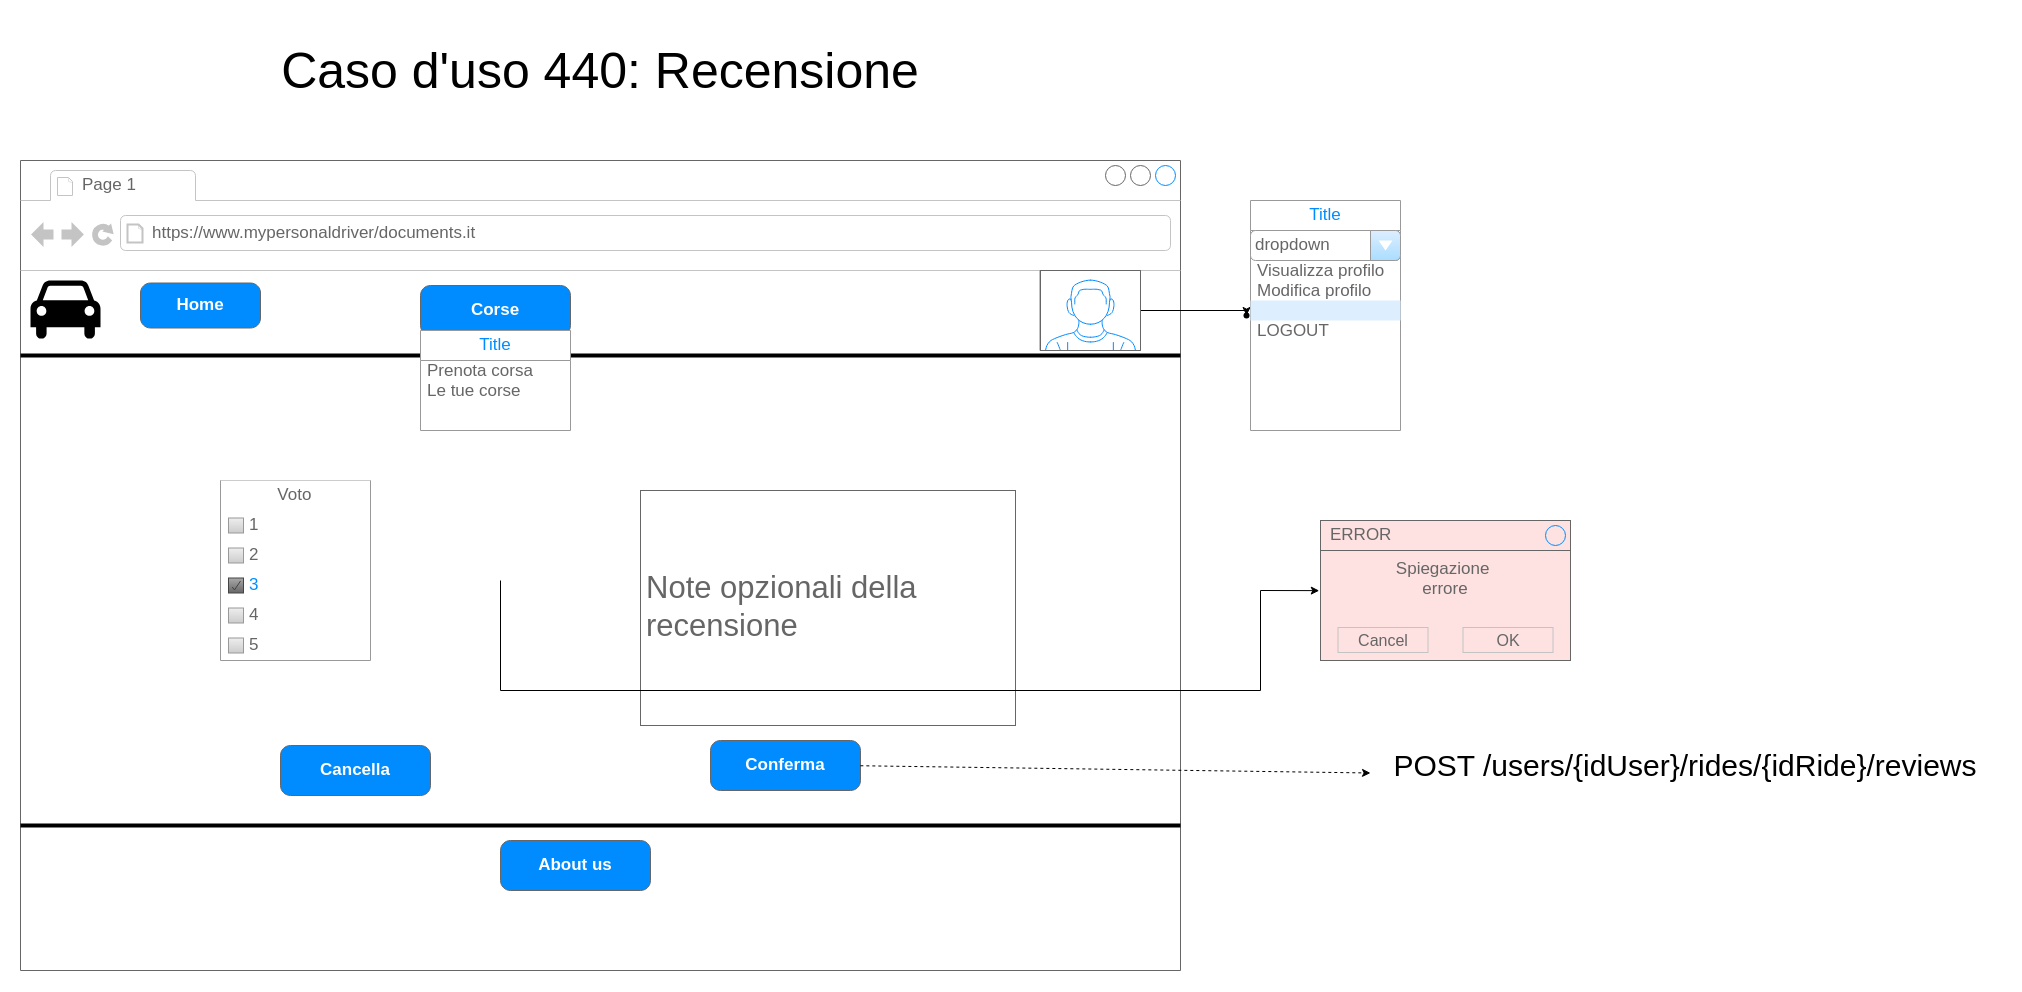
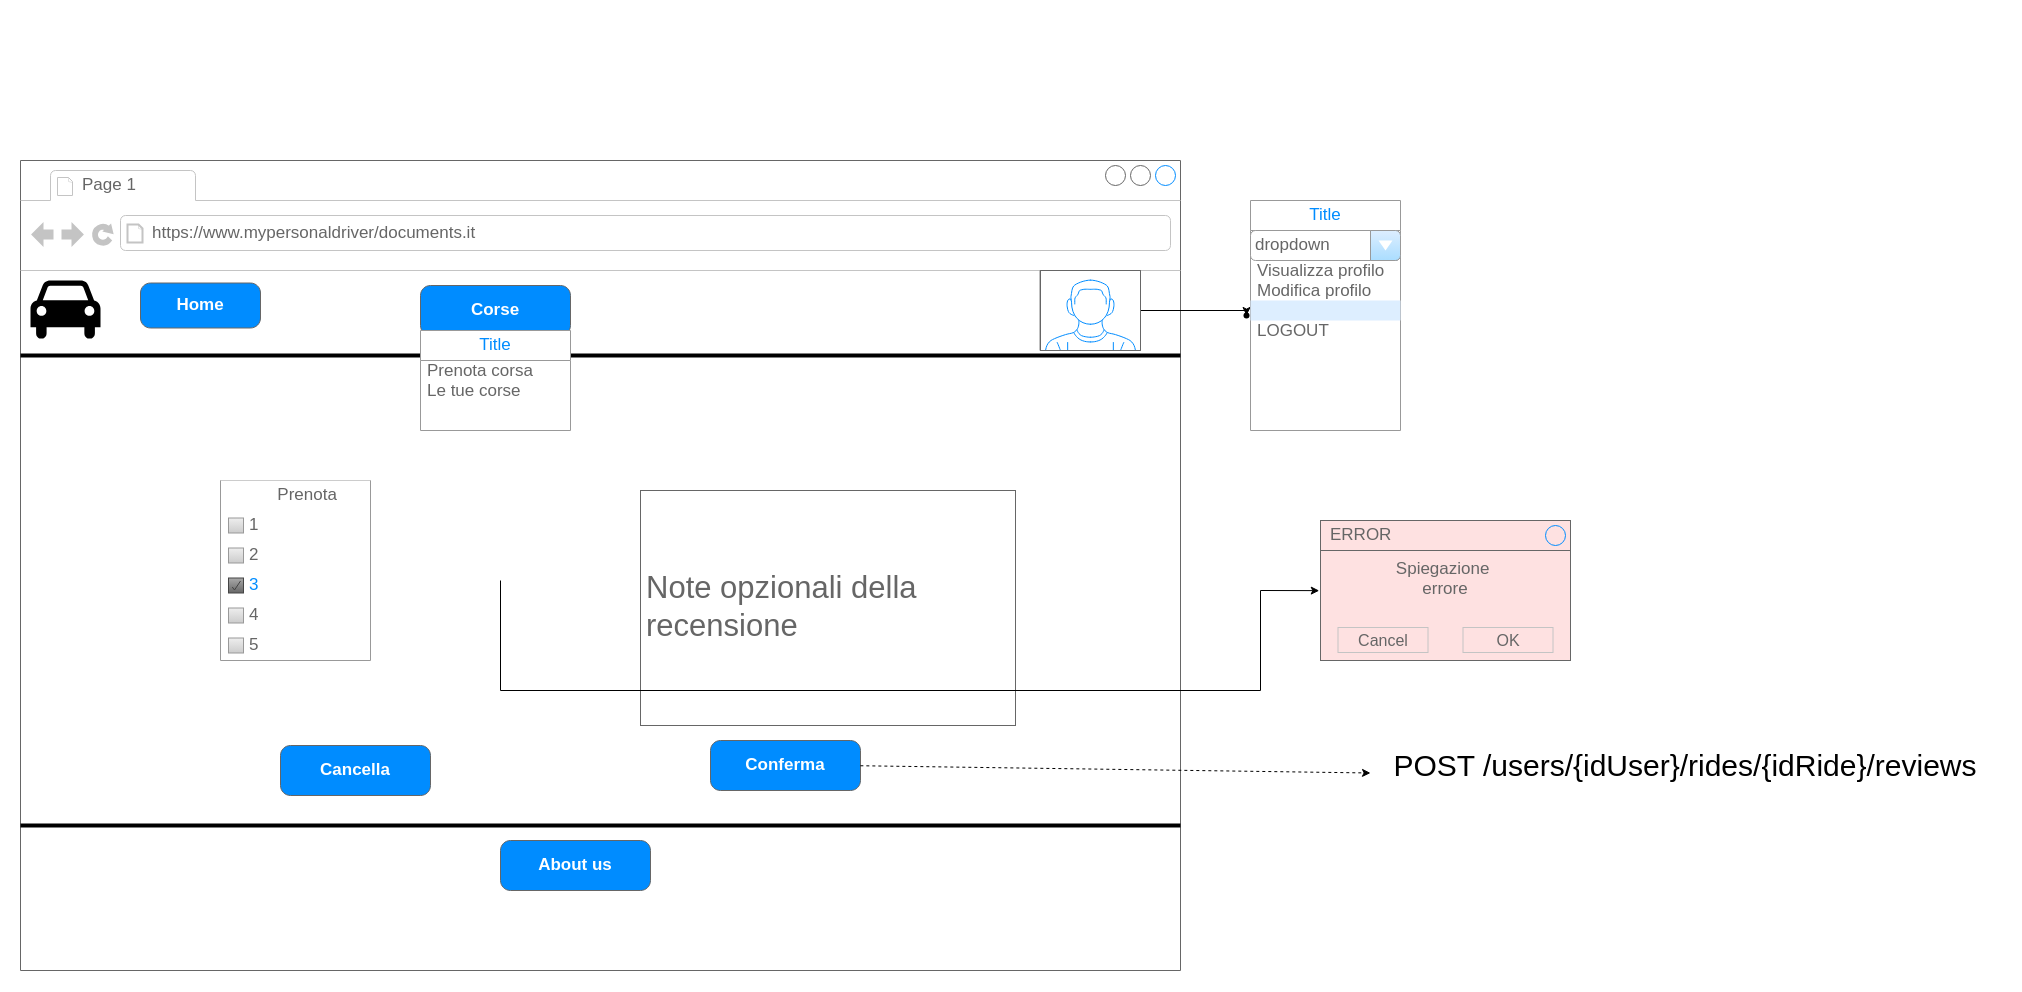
(601, 71) -> none
(269, 496) -> (283, 496)
